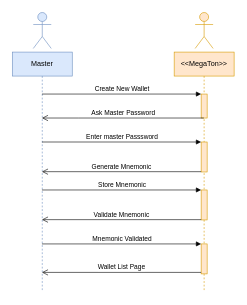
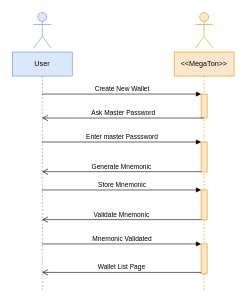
(42, 64) -> (42, 64)
